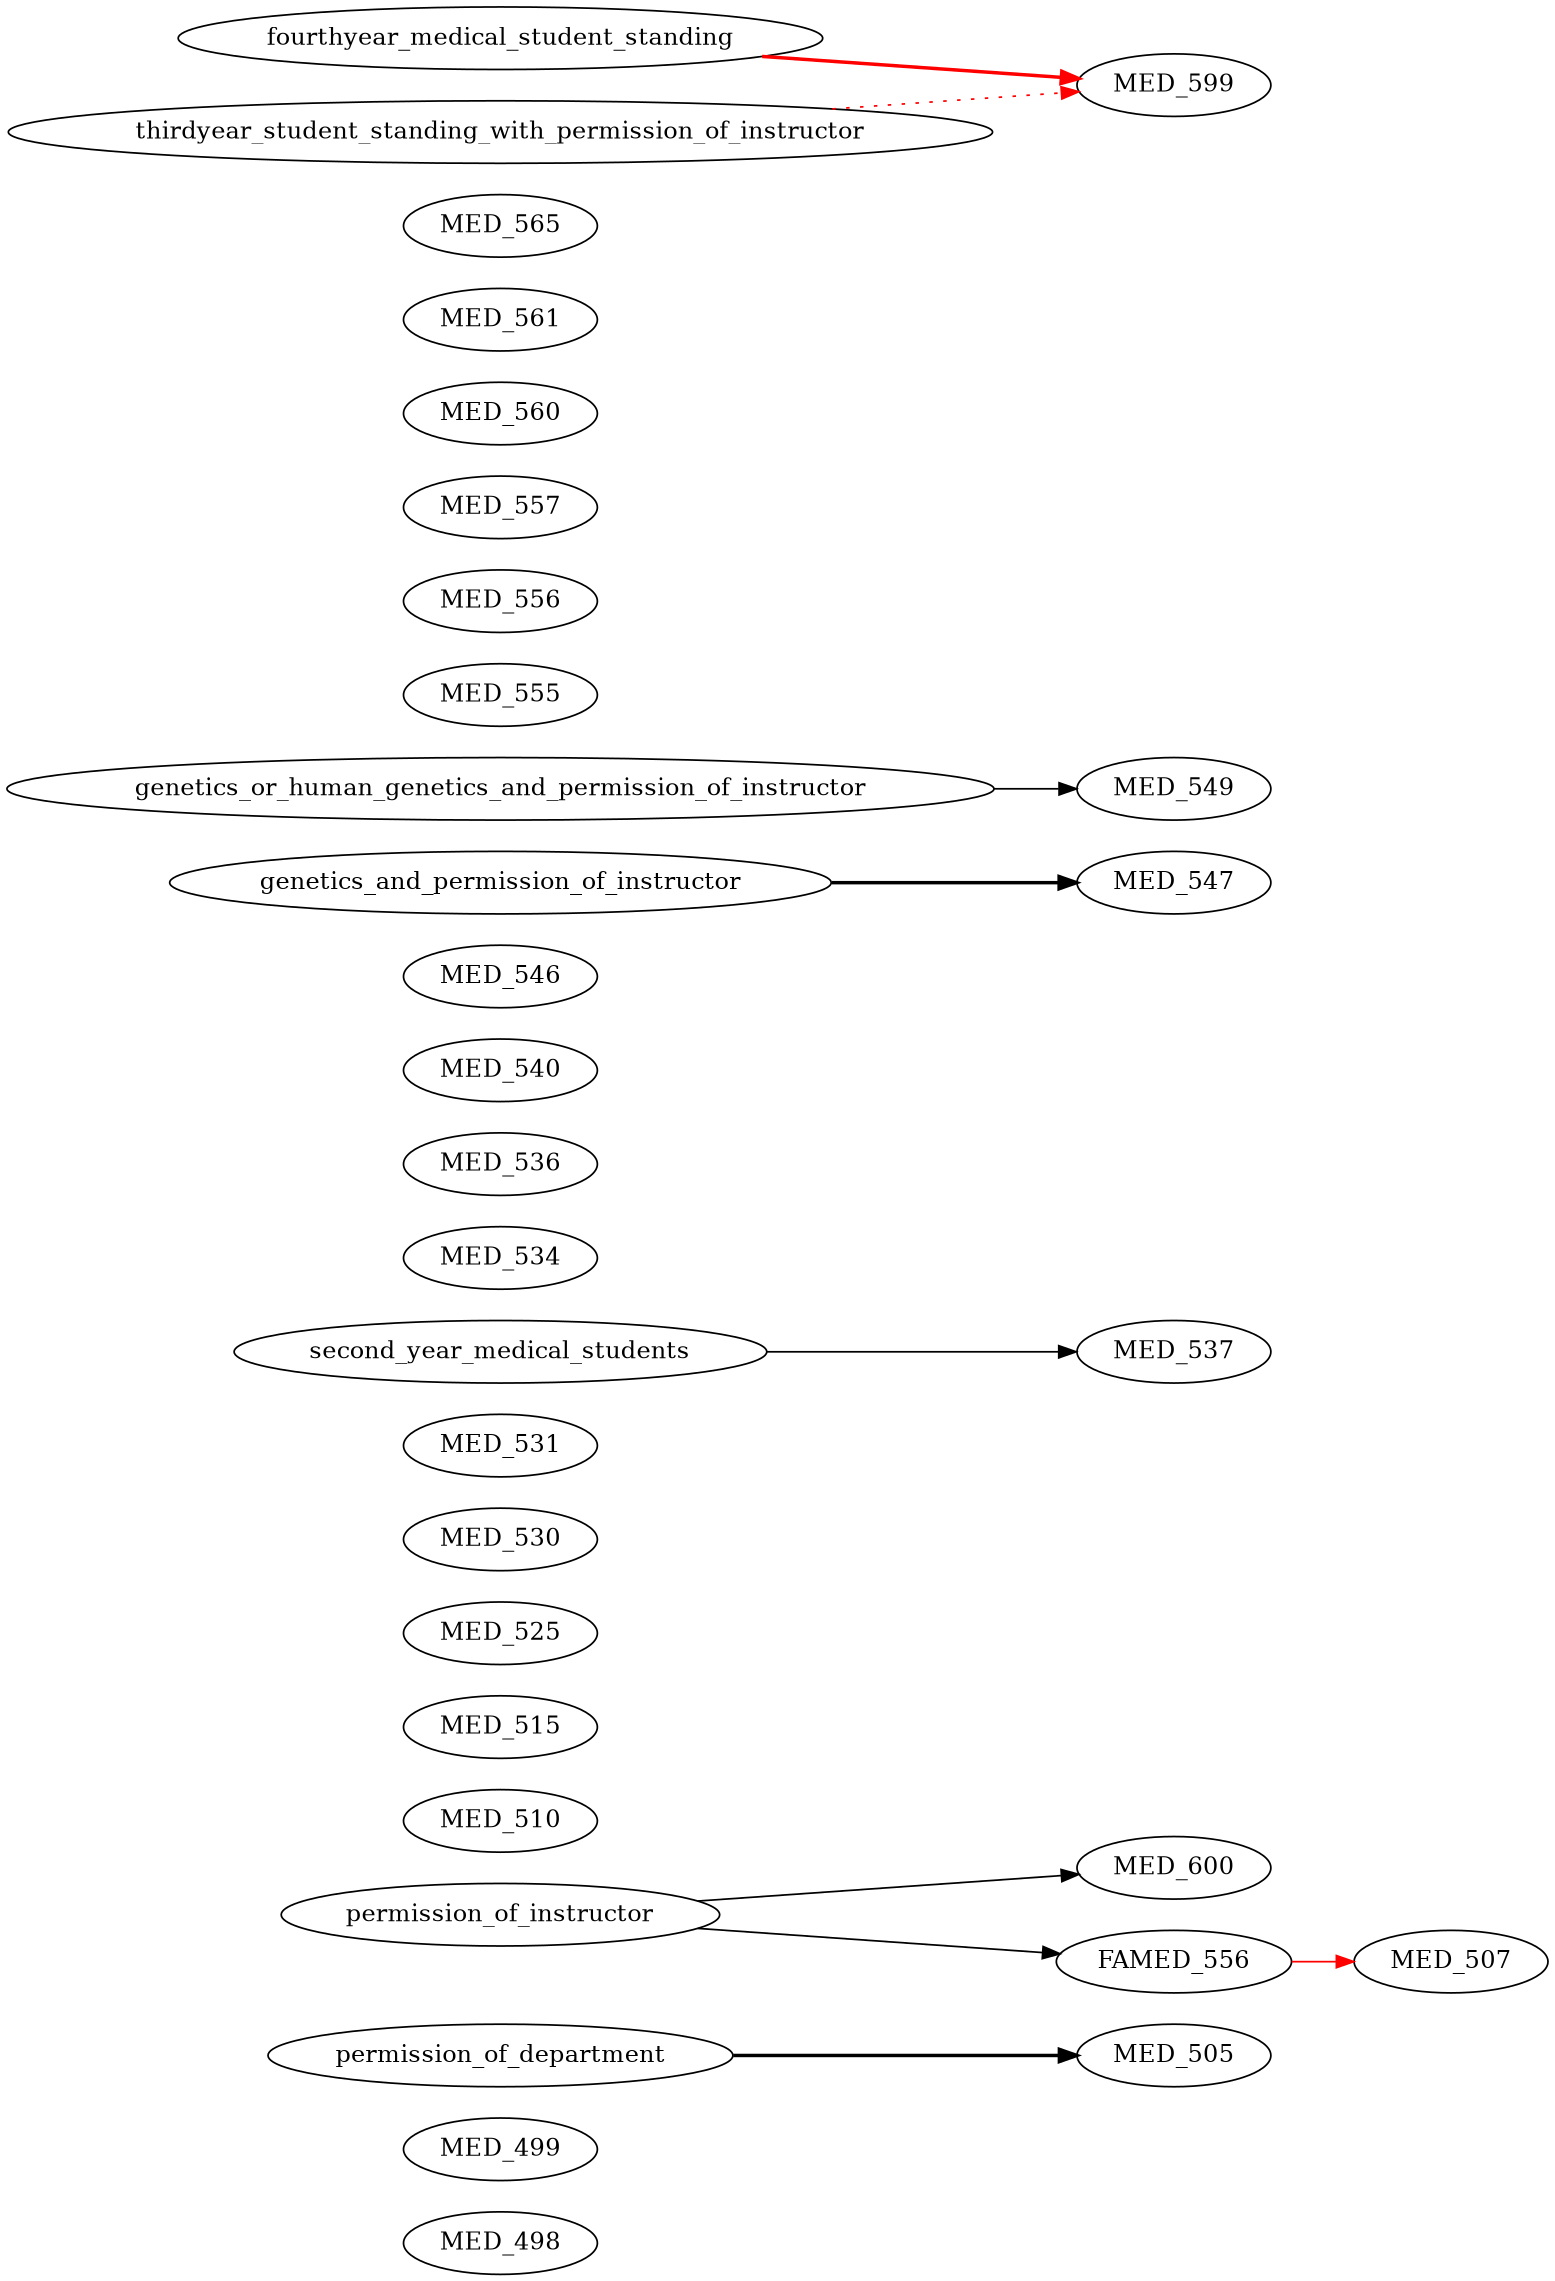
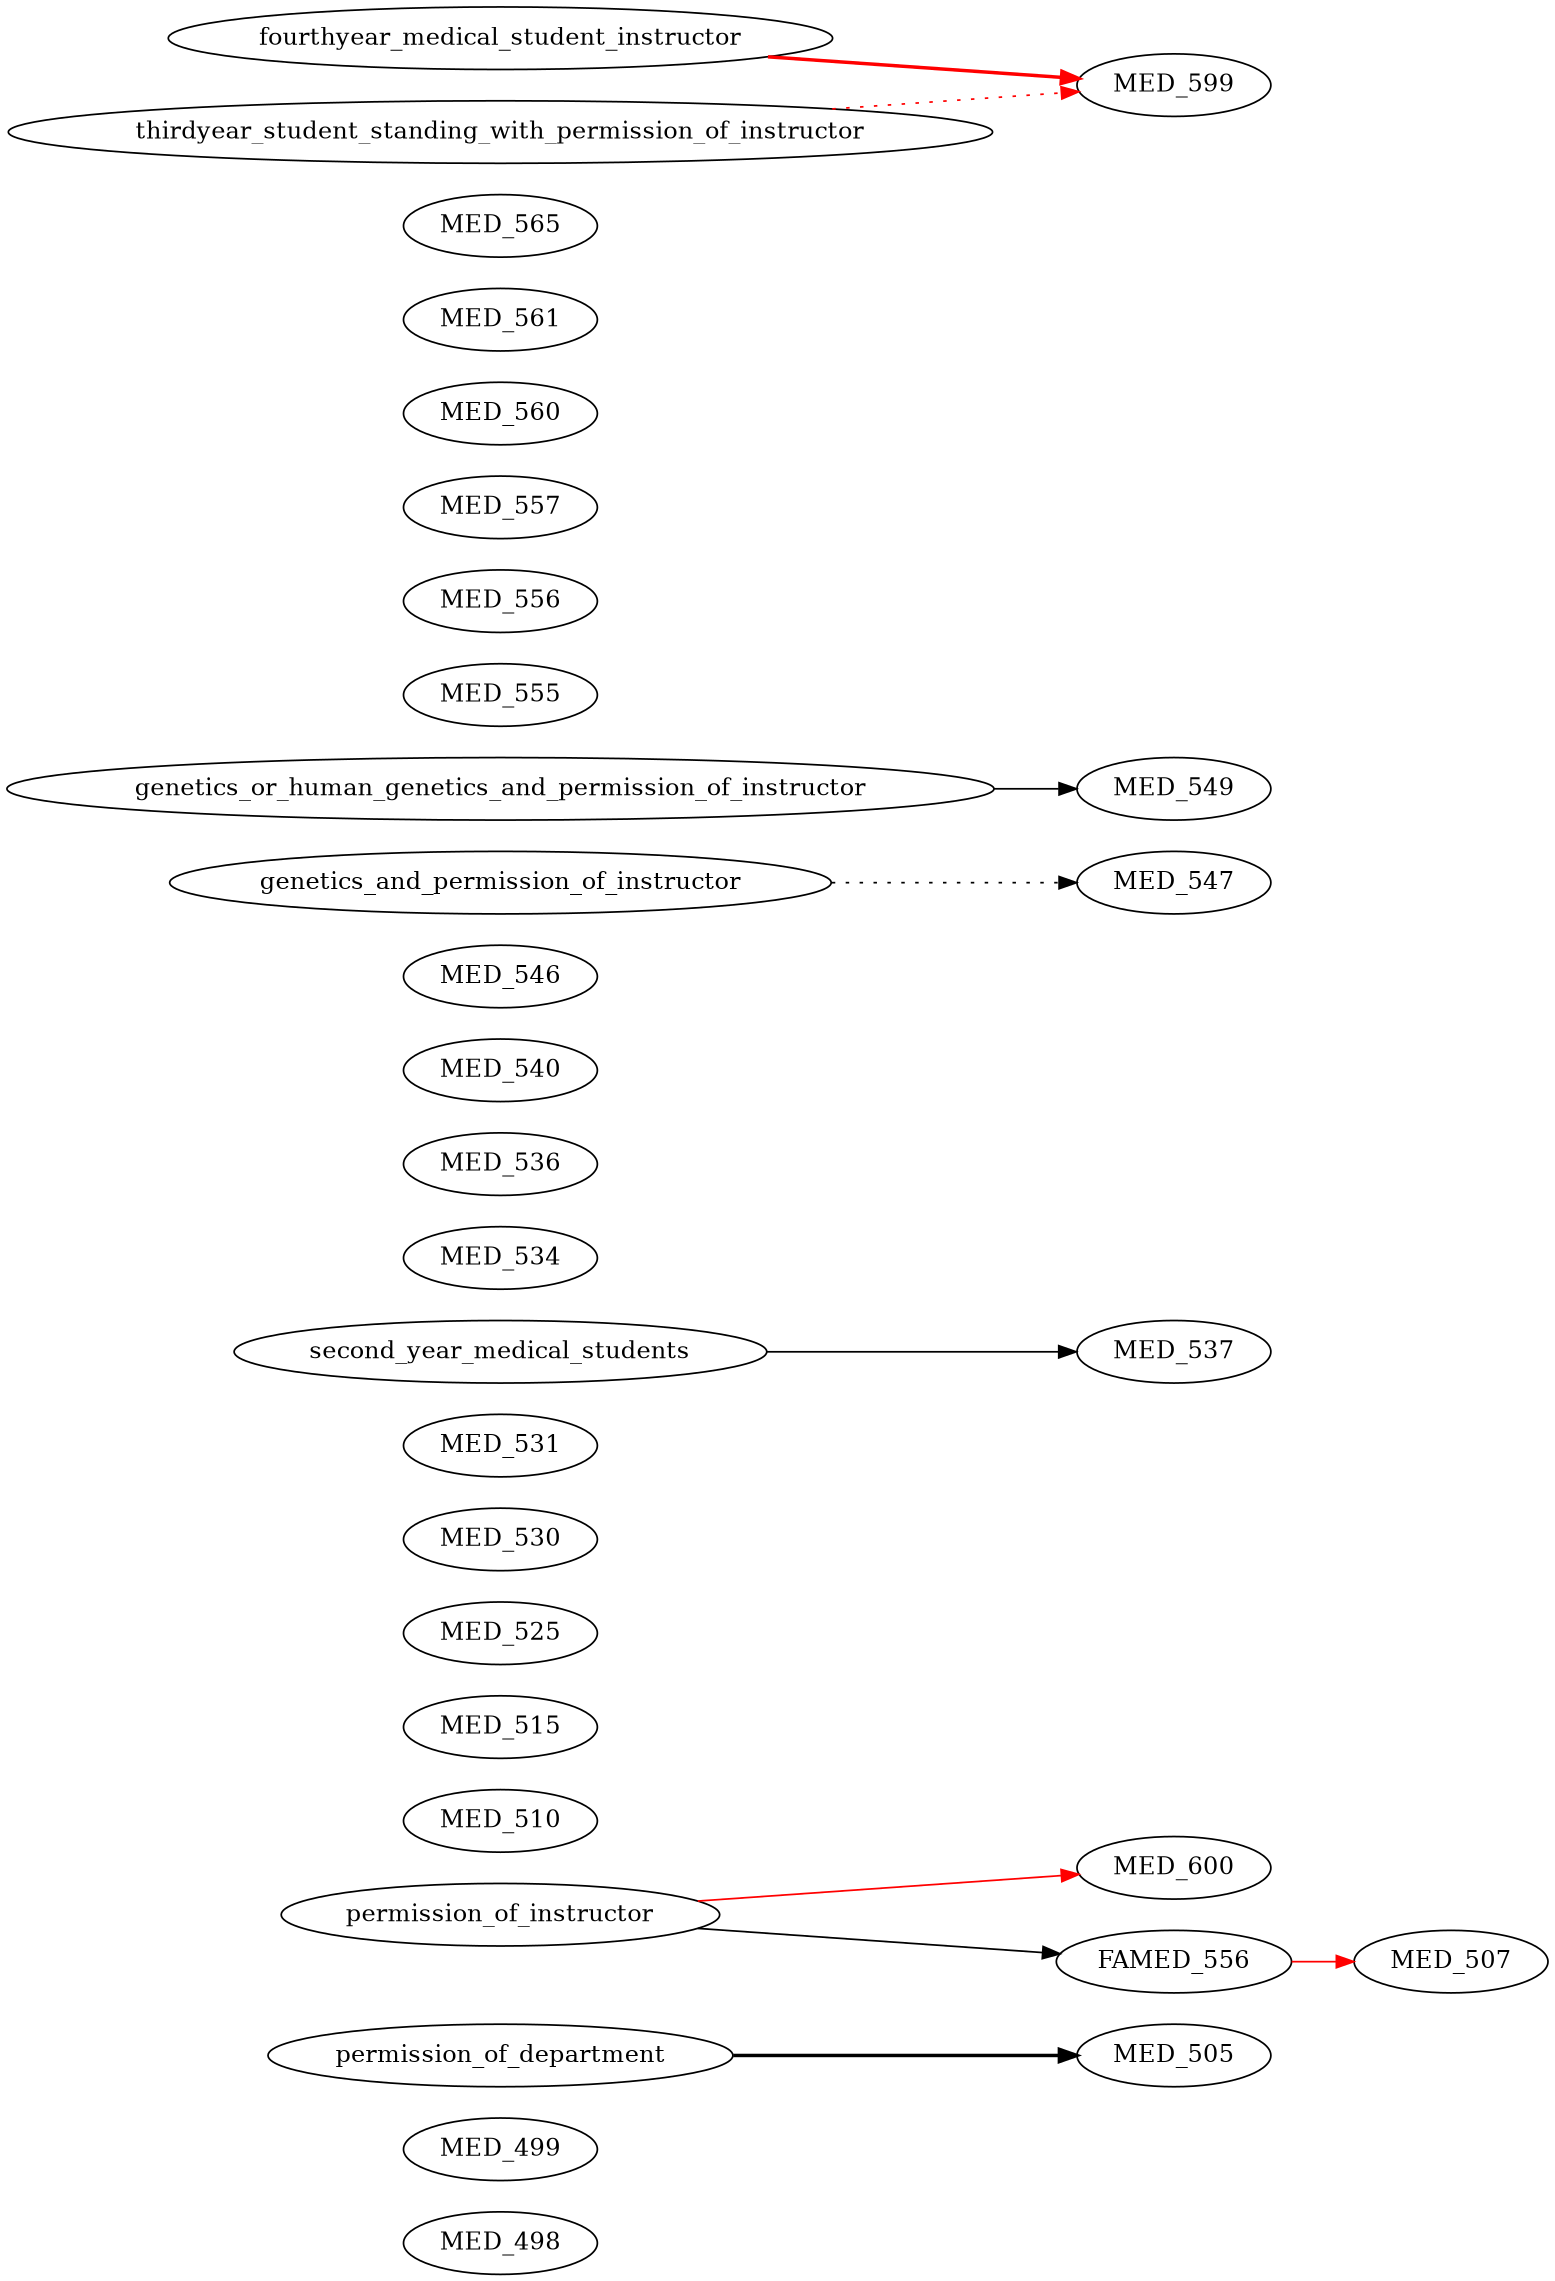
(500, 38) -> (500, 38)
(945, 883) -> (945, 883)
(879, 1888) -> (879, 1888)
